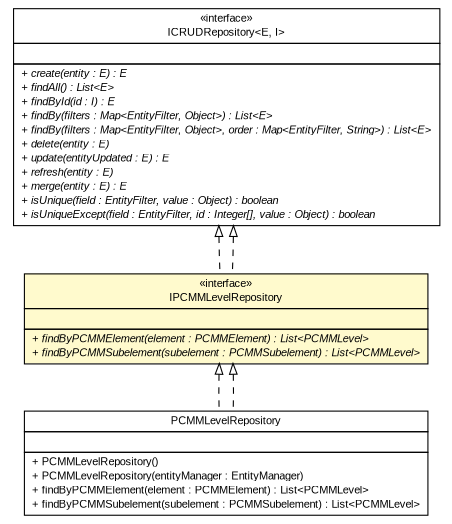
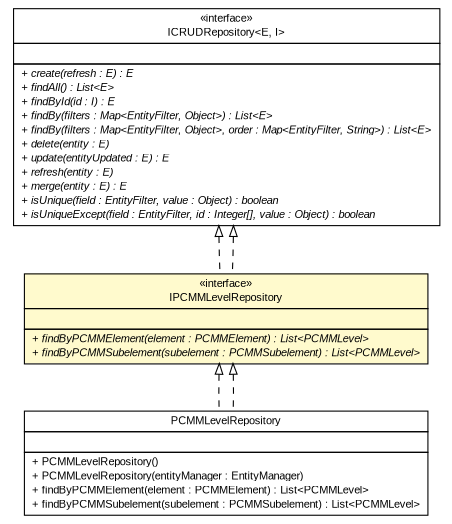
(74, 74) -> (78, 74)
